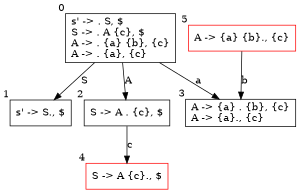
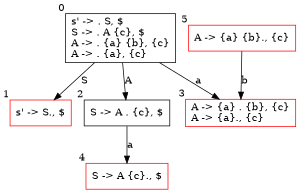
(41, 113) -> (41, 113)
(241, 113) -> (241, 113)
(130, 145) -> (130, 145)
